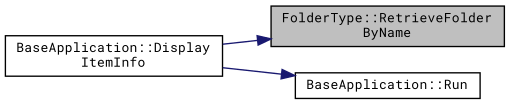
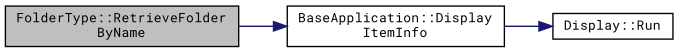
(240, 42) -> (256, 26)
(388, 86) -> (613, 26)
